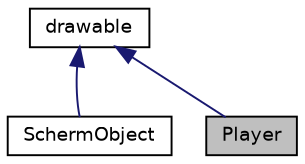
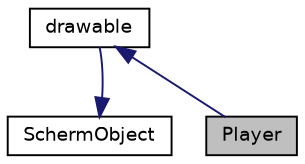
(77, 92) -> (102, 72)
